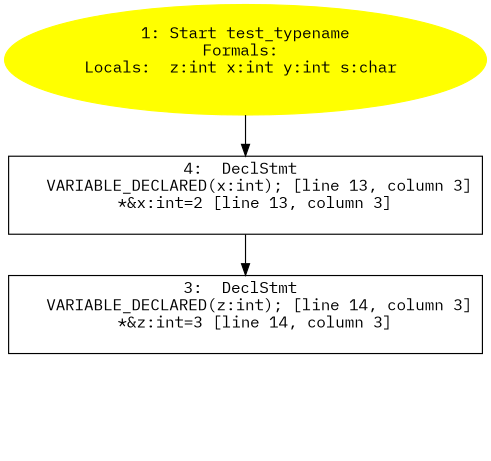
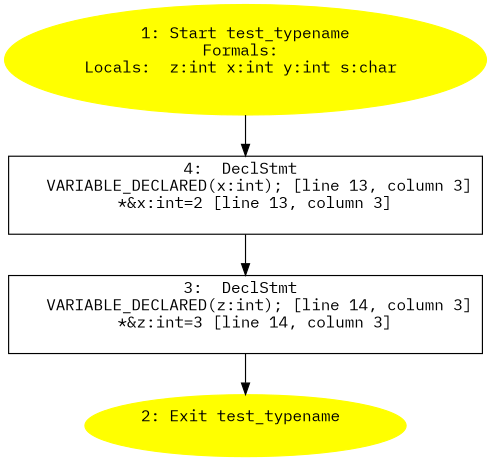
none -> (246, 426)
